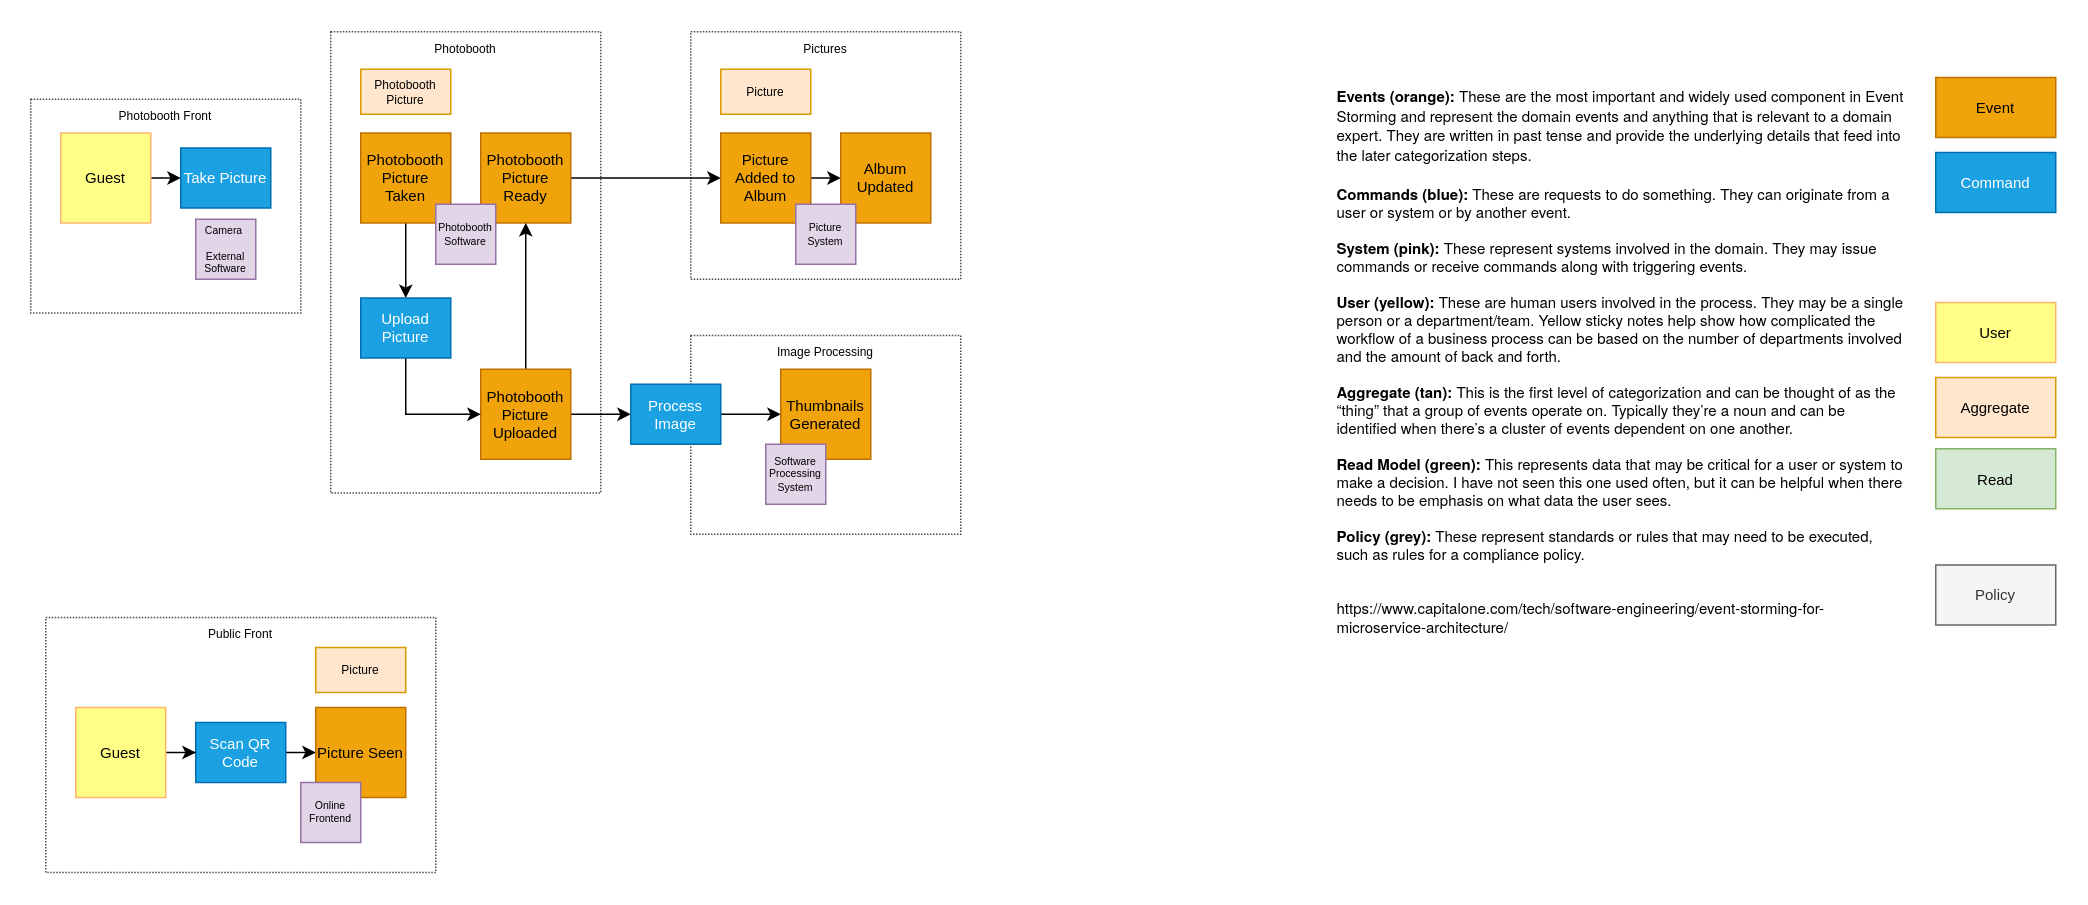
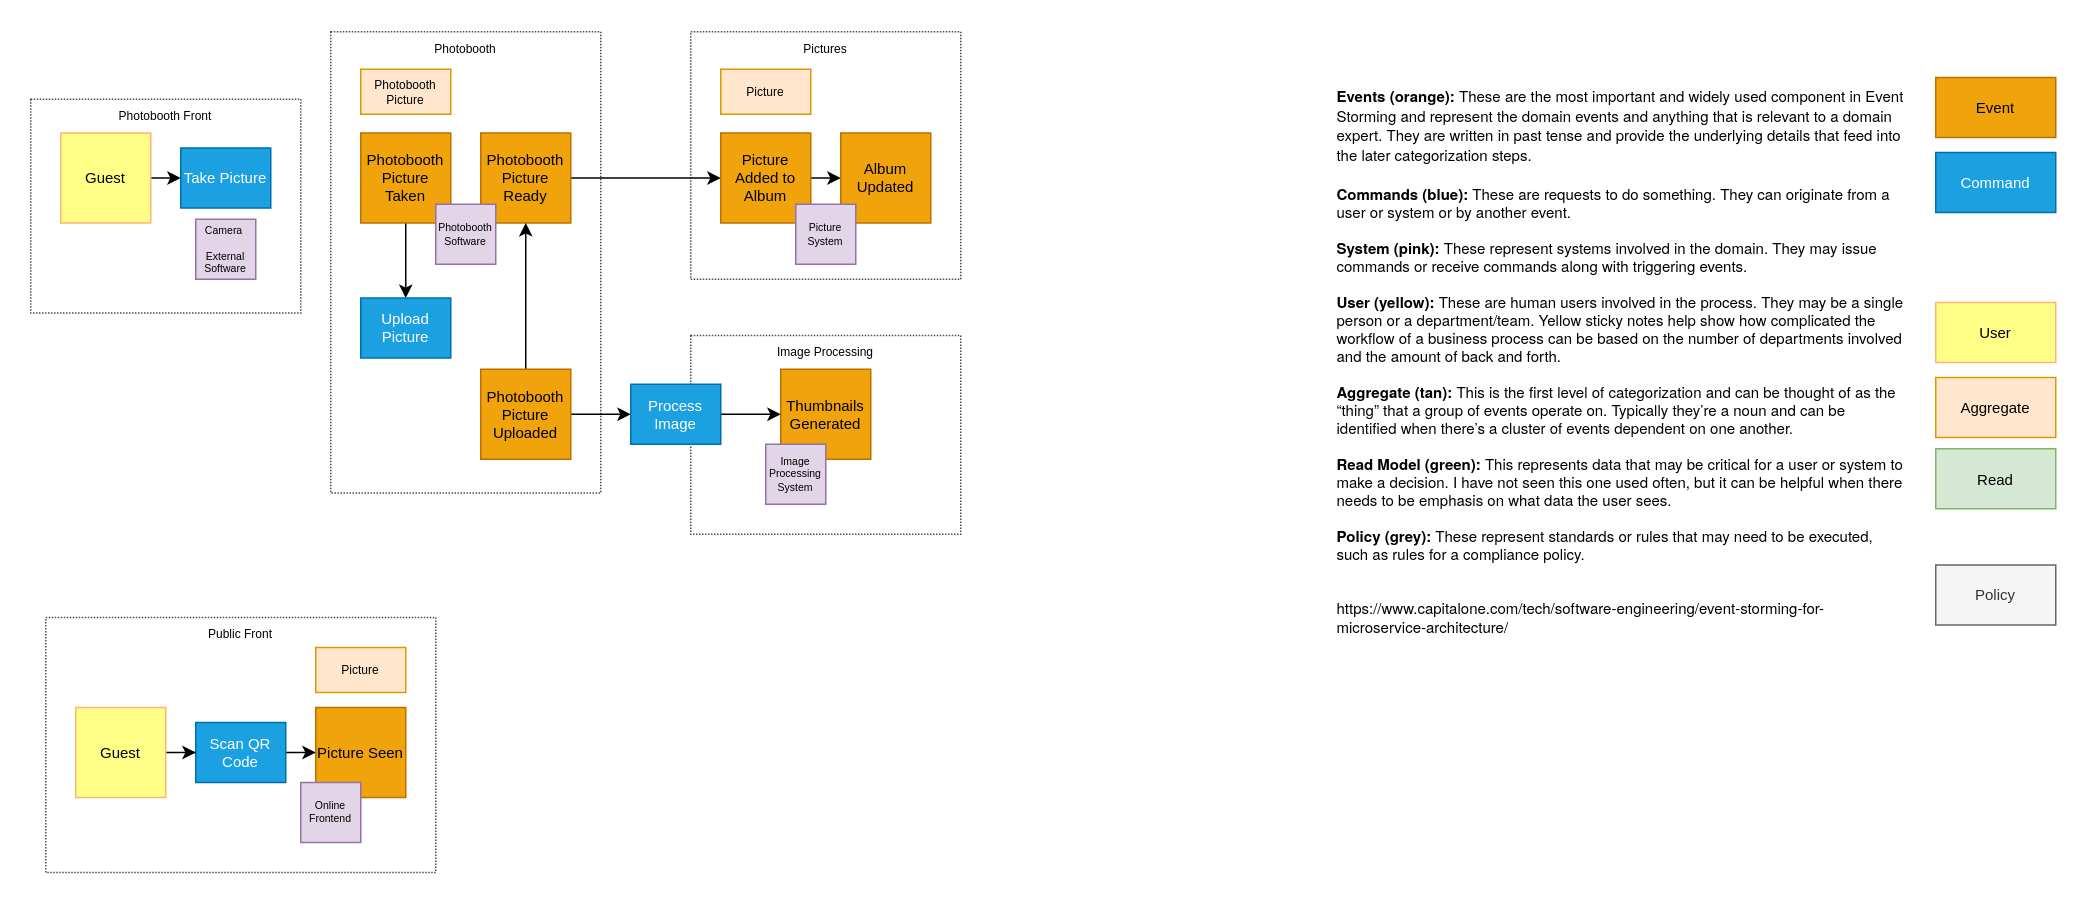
(410, 414) -> none
(796, 475) -> (796, 475)
